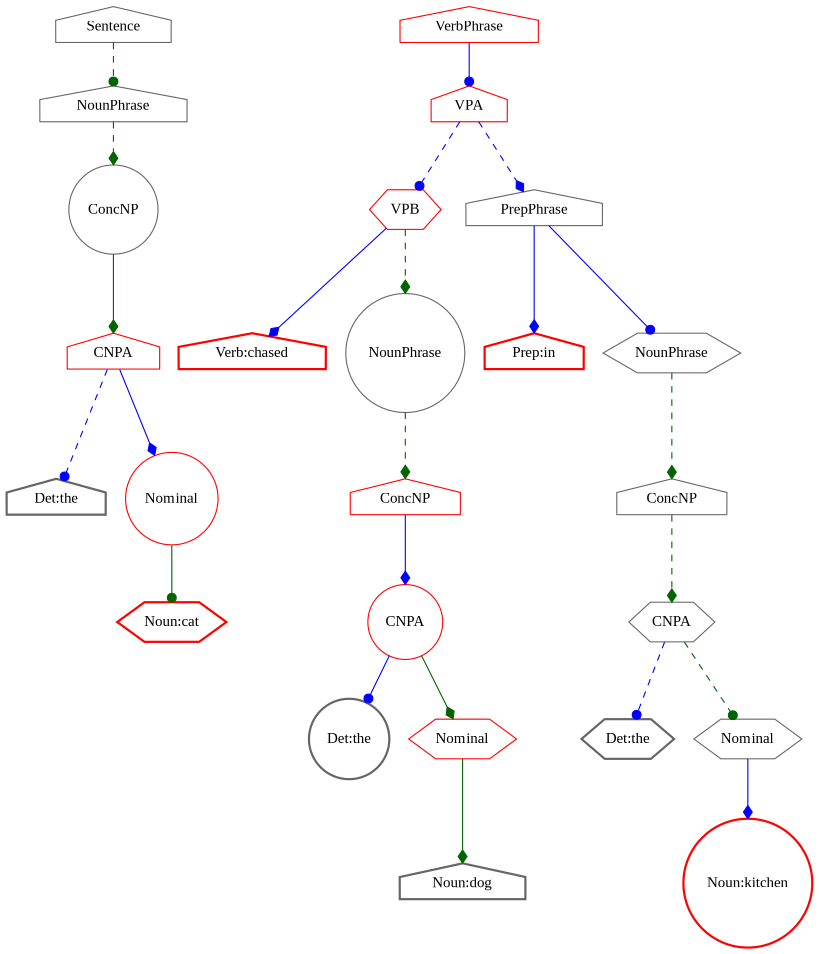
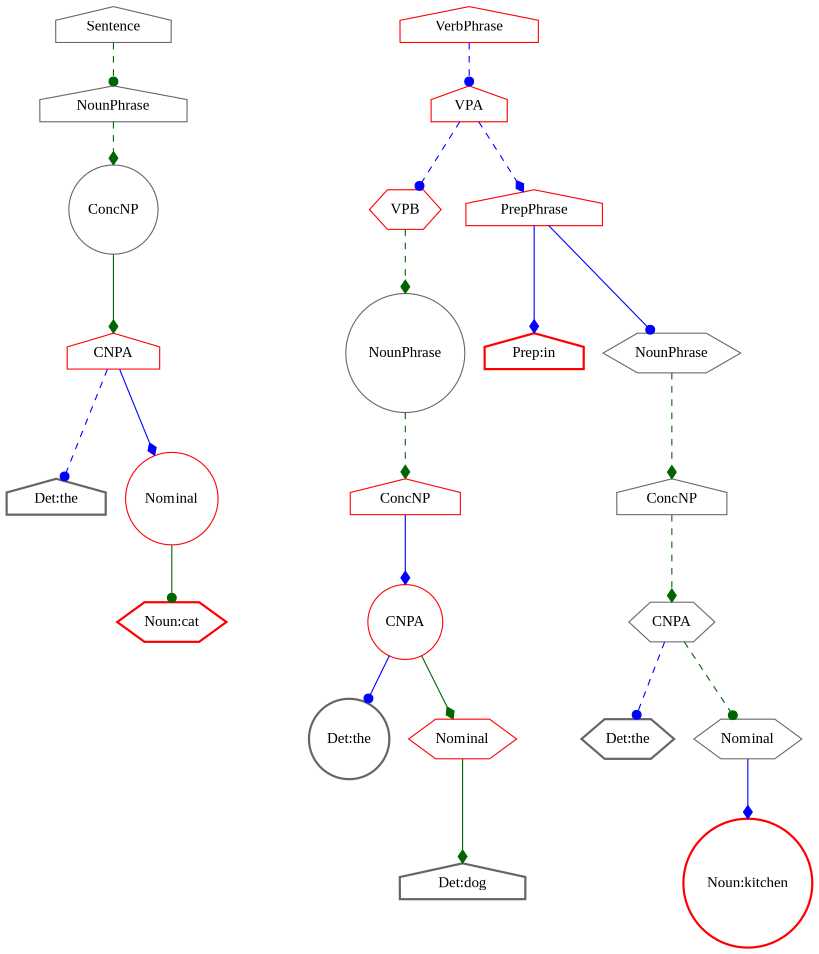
(469, 60) -> (469, 60)
(534, 210) -> (534, 210)
(252, 353) -> none
(463, 883) -> (463, 883)
